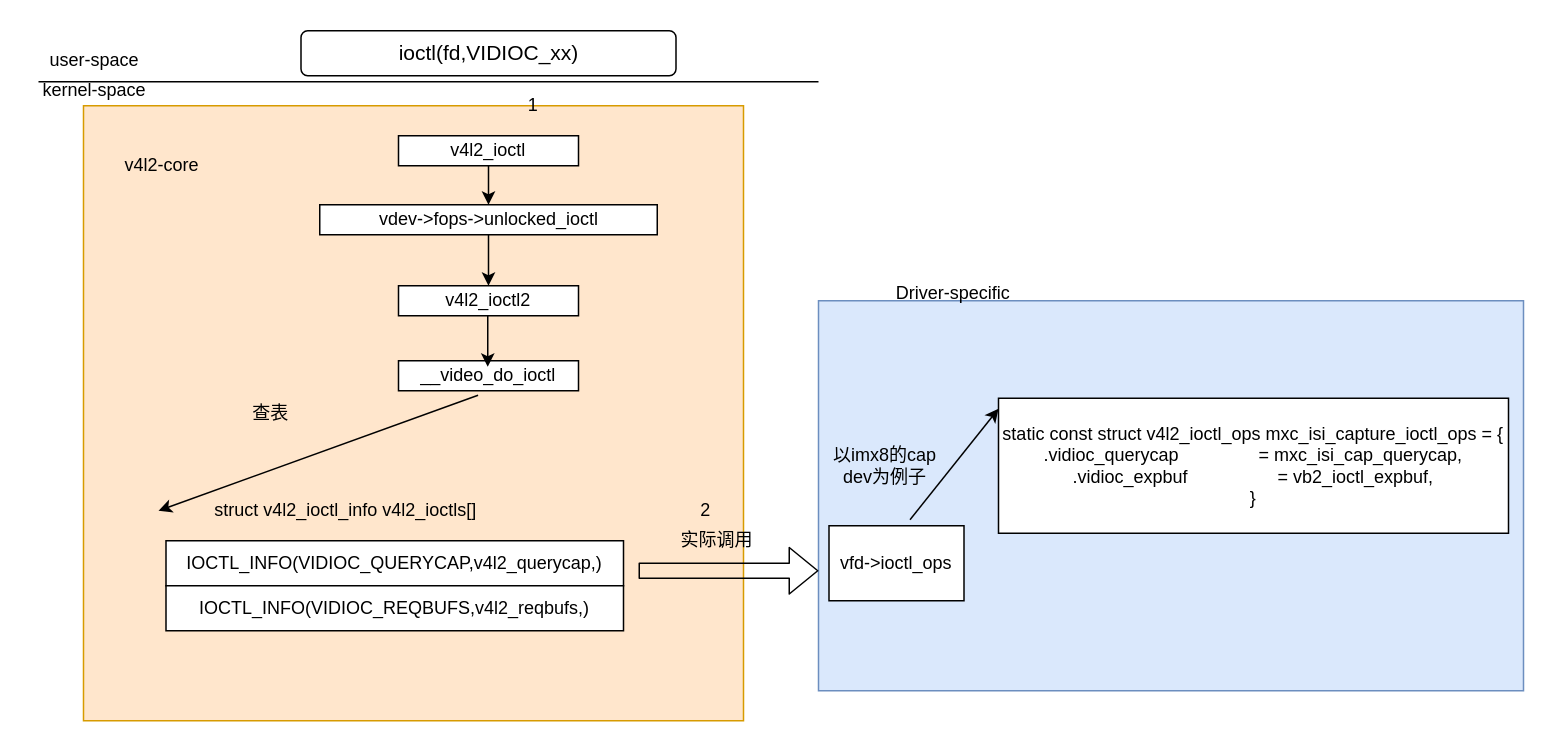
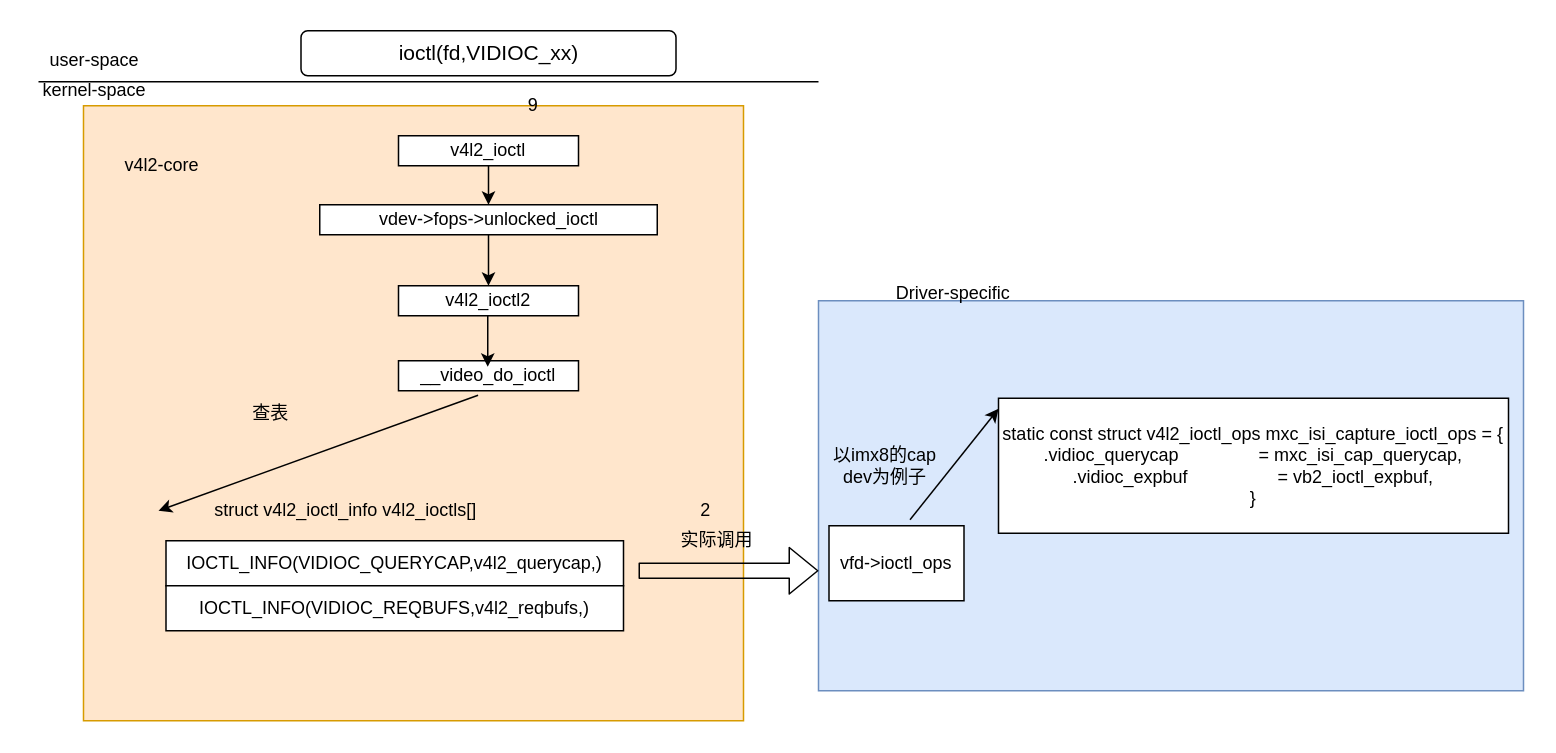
(533, 106) -> (533, 106)
